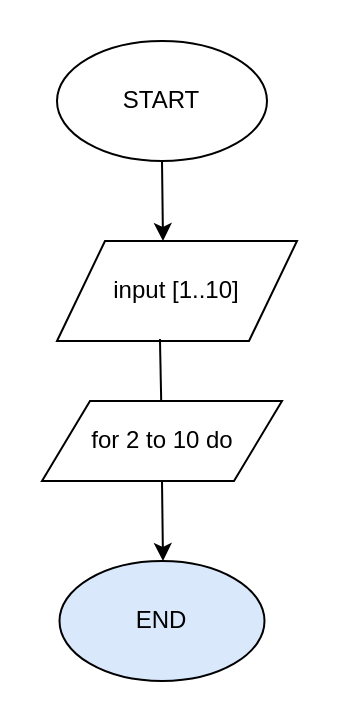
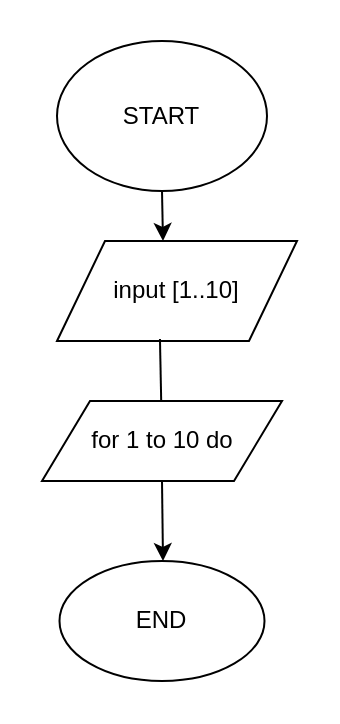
(162, 101) -> (162, 116)
(163, 441) -> (163, 441)
(162, 621) -> (162, 621)
